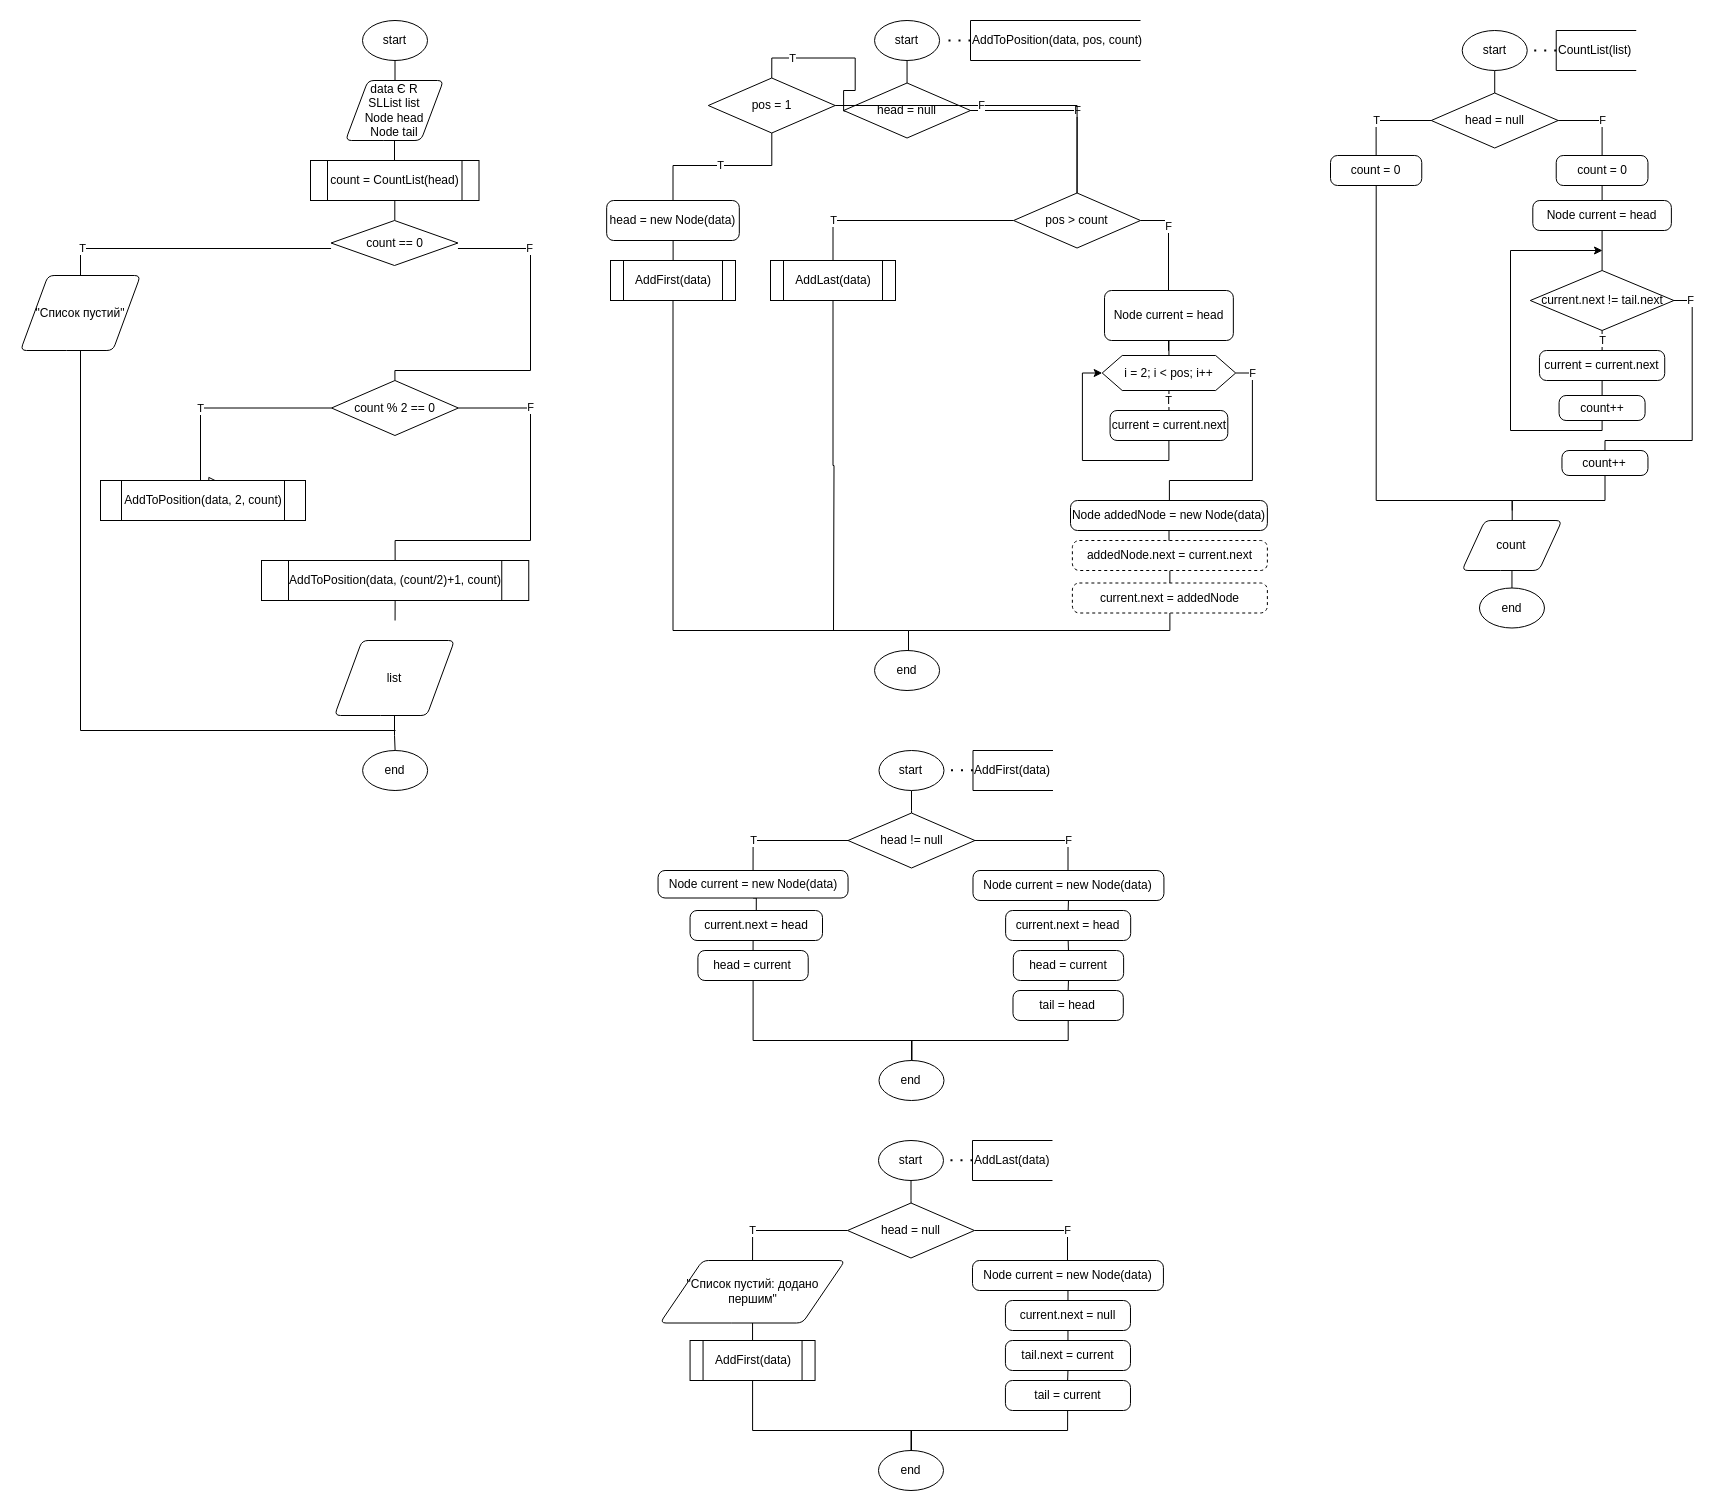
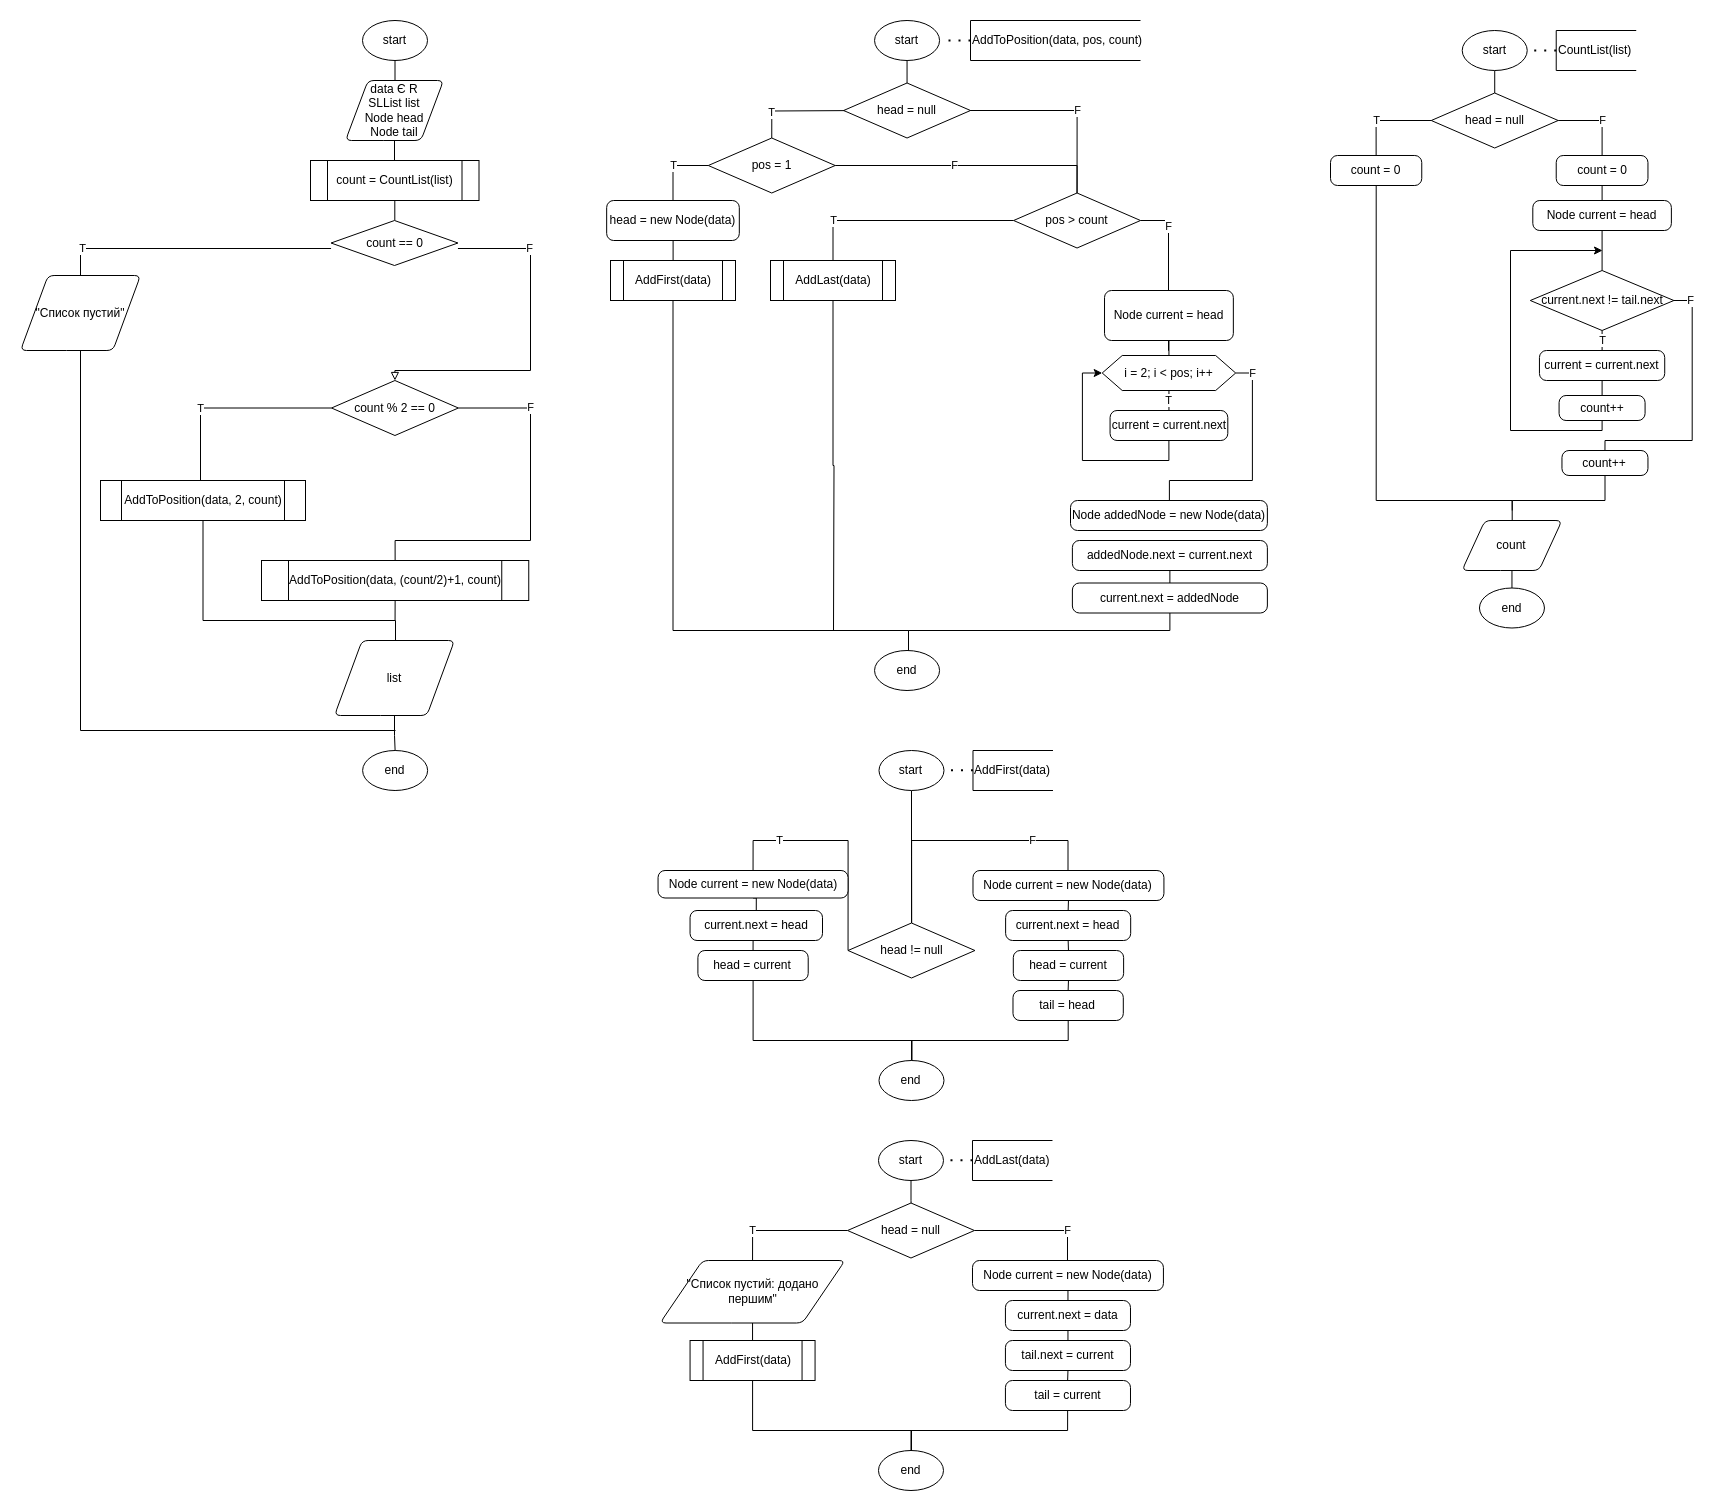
(772, 106) -> (772, 166)
(395, 181) -> (395, 181)
(395, 372) -> (397, 371)
(207, 481) -> (210, 481)
(1169, 537) -> none
(1170, 556) -> (1170, 556)
(1170, 598) -> (1170, 598)
none -> (259, 621)
(911, 841) -> (911, 951)
(1068, 1316) -> (1068, 1316)
